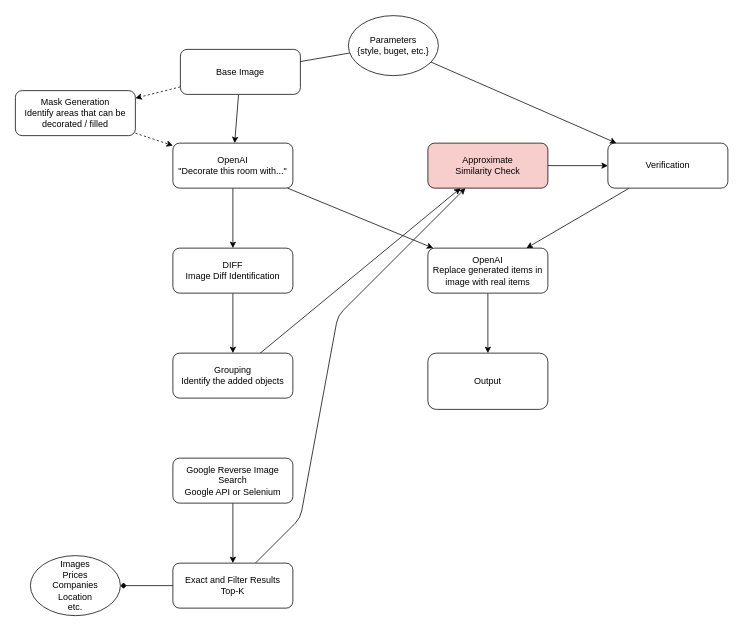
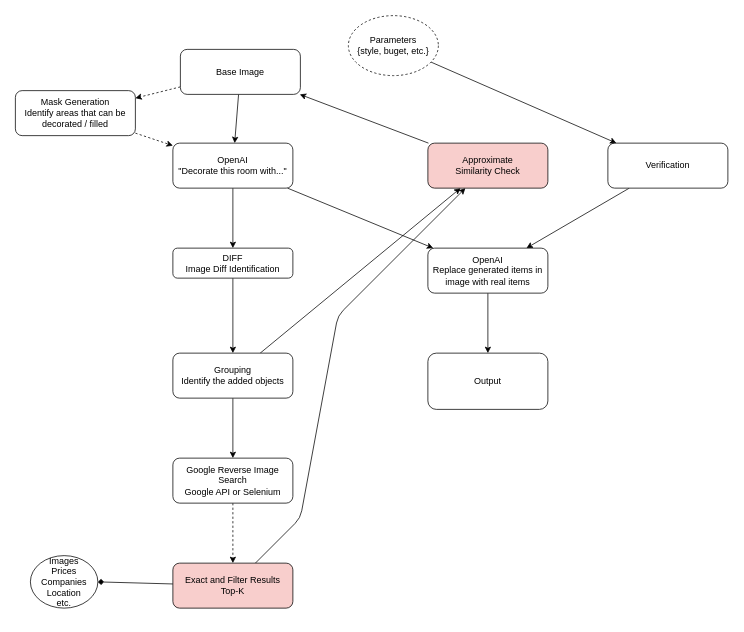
(393, 45) -> (393, 45)
(325, 57) -> none
(575, 165) -> (366, 119)
(233, 270) -> (233, 263)
none -> (233, 451)
(233, 530) -> (233, 530)
(75, 585) -> (64, 582)
(233, 585) -> (233, 585)
